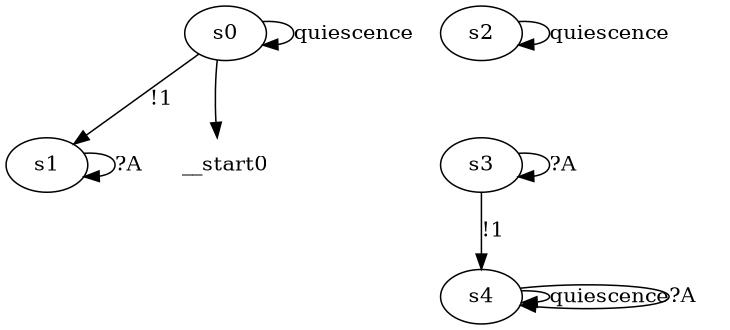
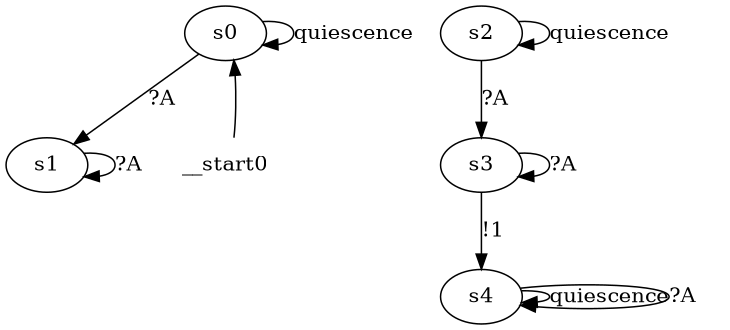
(215, 91) -> (236, 107)
none -> (481, 92)
(162, 99) -> (162, 99)
